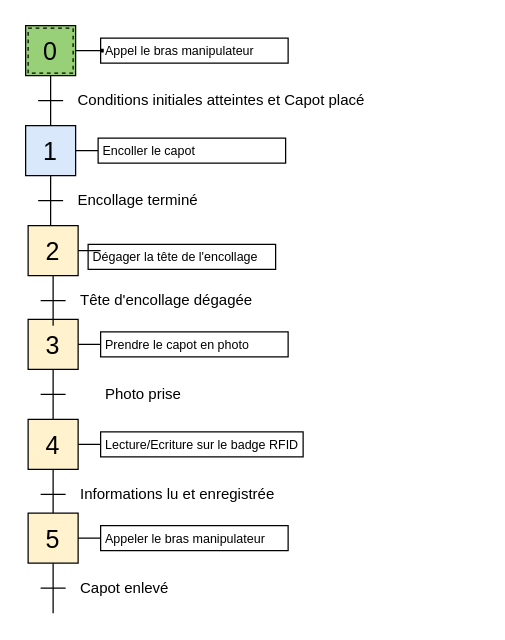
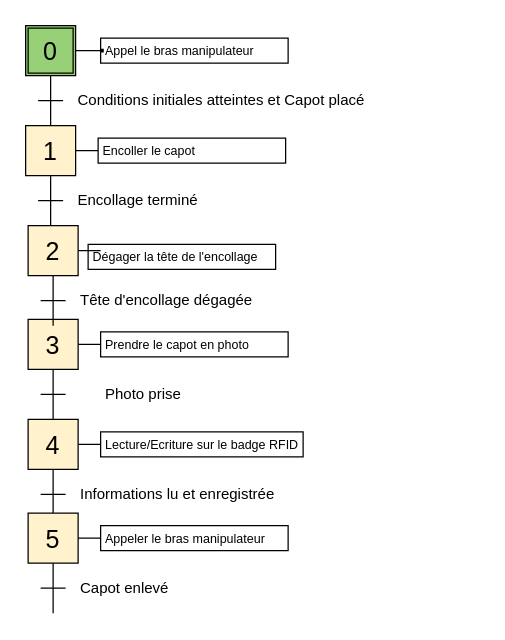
(51, 51) -> (51, 51)
(51, 151) -> (51, 151)
